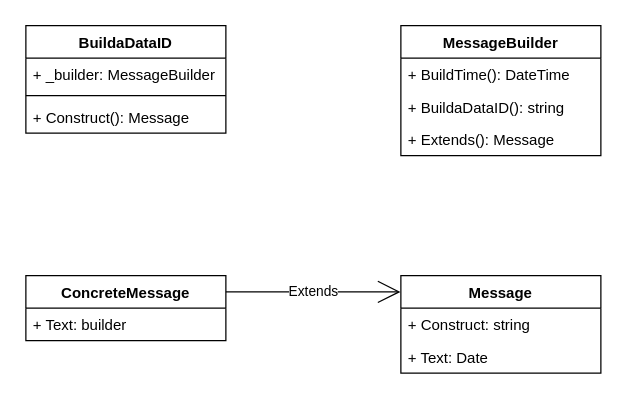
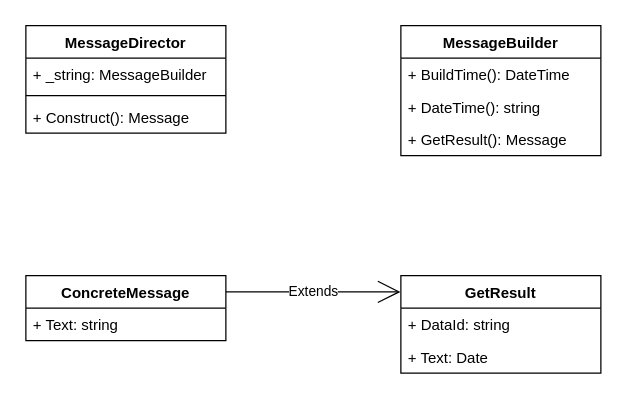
(125, 43) -> (125, 43)
(128, 75) -> (126, 75)
(497, 108) -> (482, 108)
(486, 140) -> (492, 140)
(500, 293) -> (500, 293)
(86, 325) -> (84, 325)
(480, 325) -> (467, 325)
